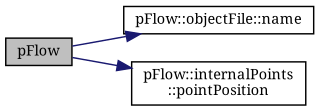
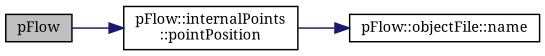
(99, 41) -> (316, 28)
